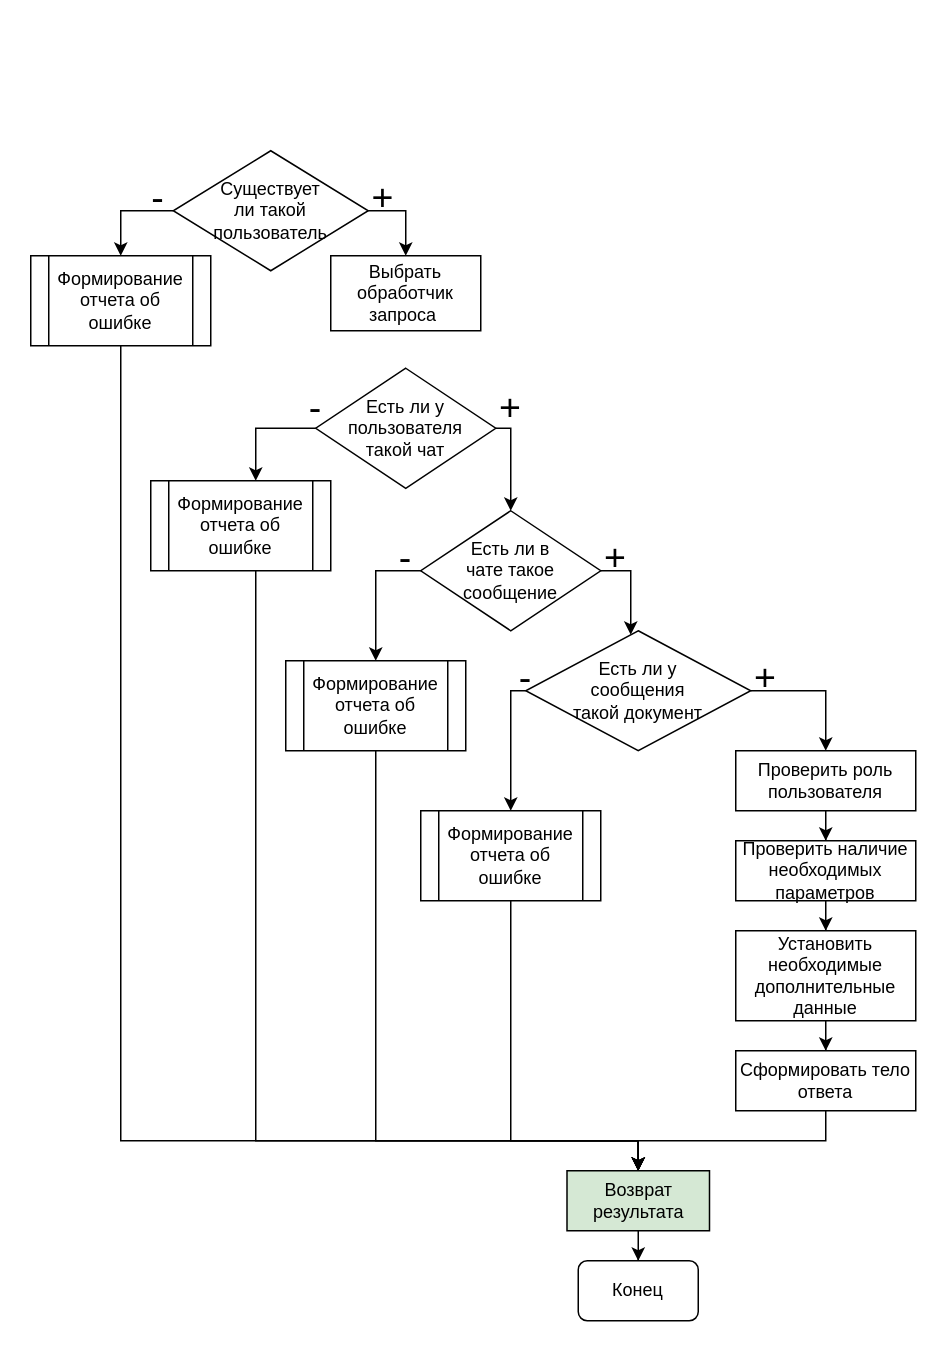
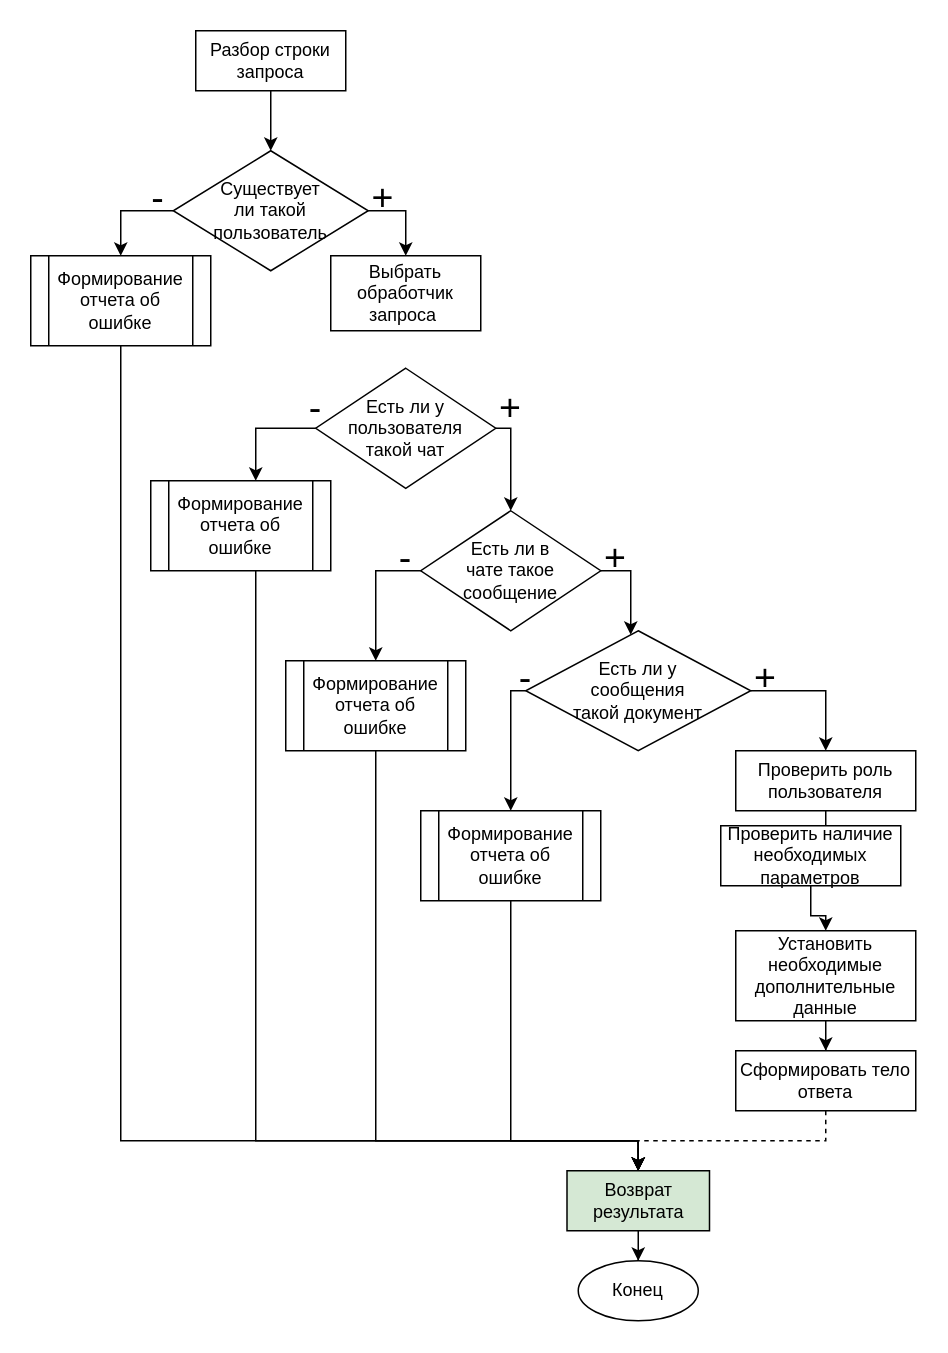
none -> (271, 61)
none -> (271, 116)
(826, 871) -> (811, 856)
(748, 1141) -> (748, 1141)
(638, 1291) -> (638, 1291)
